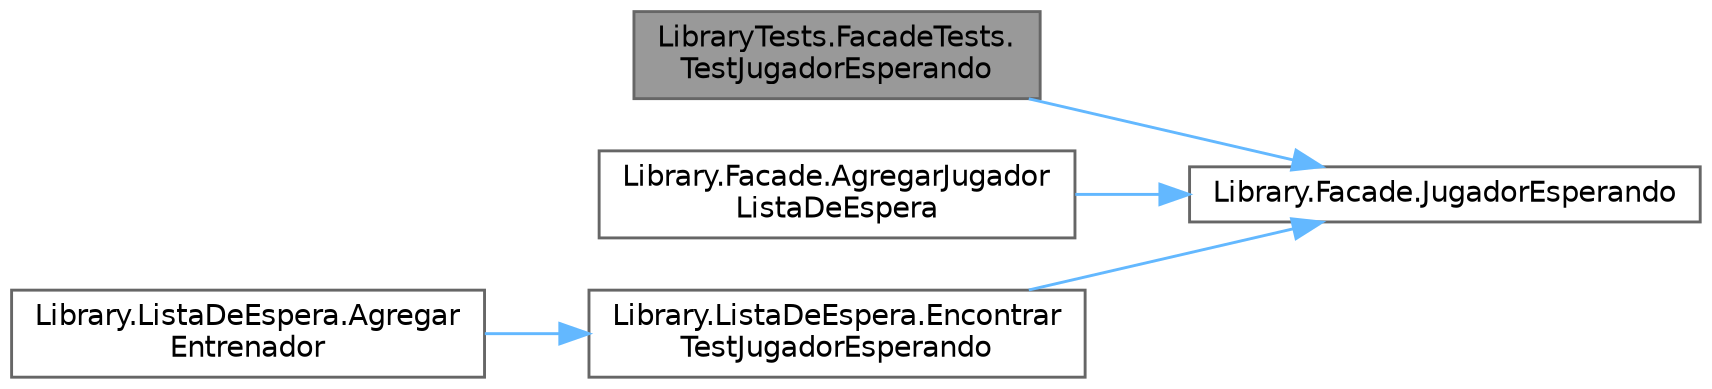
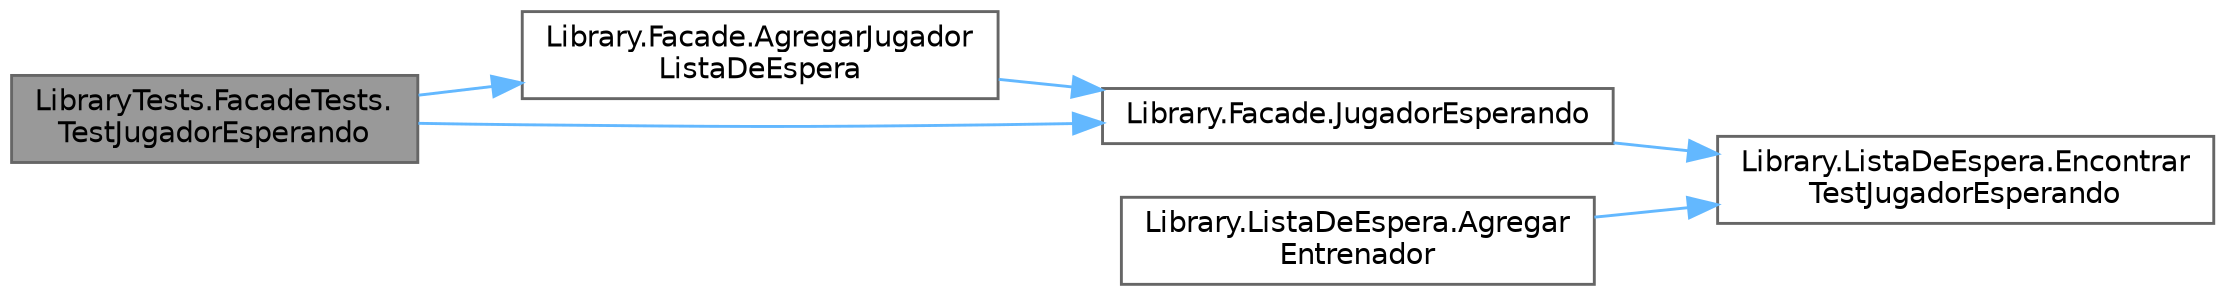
none -> (456, 91)
(1161, 259) -> (1651, 147)
